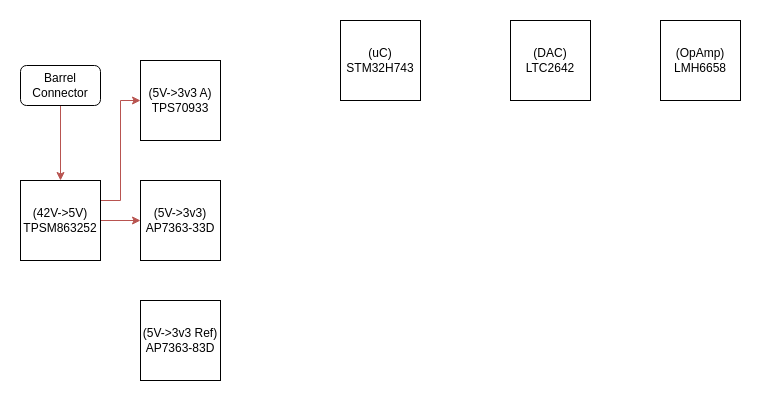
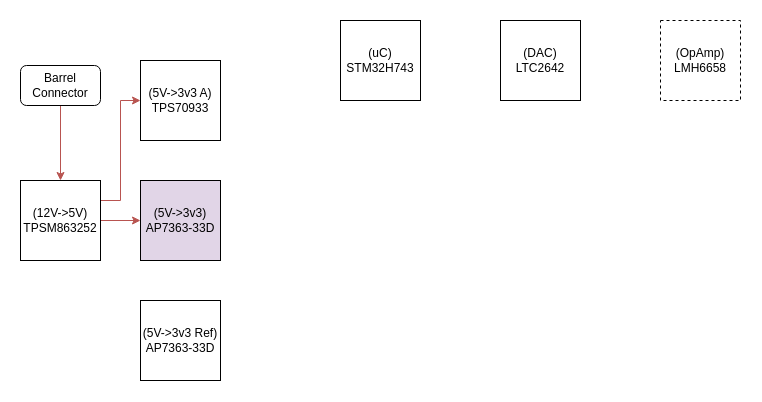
(551, 61) -> (541, 61)
(701, 61) -> (701, 61)
(61, 221) -> (61, 221)
(181, 221) -> (181, 221)
(181, 341) -> (181, 341)
